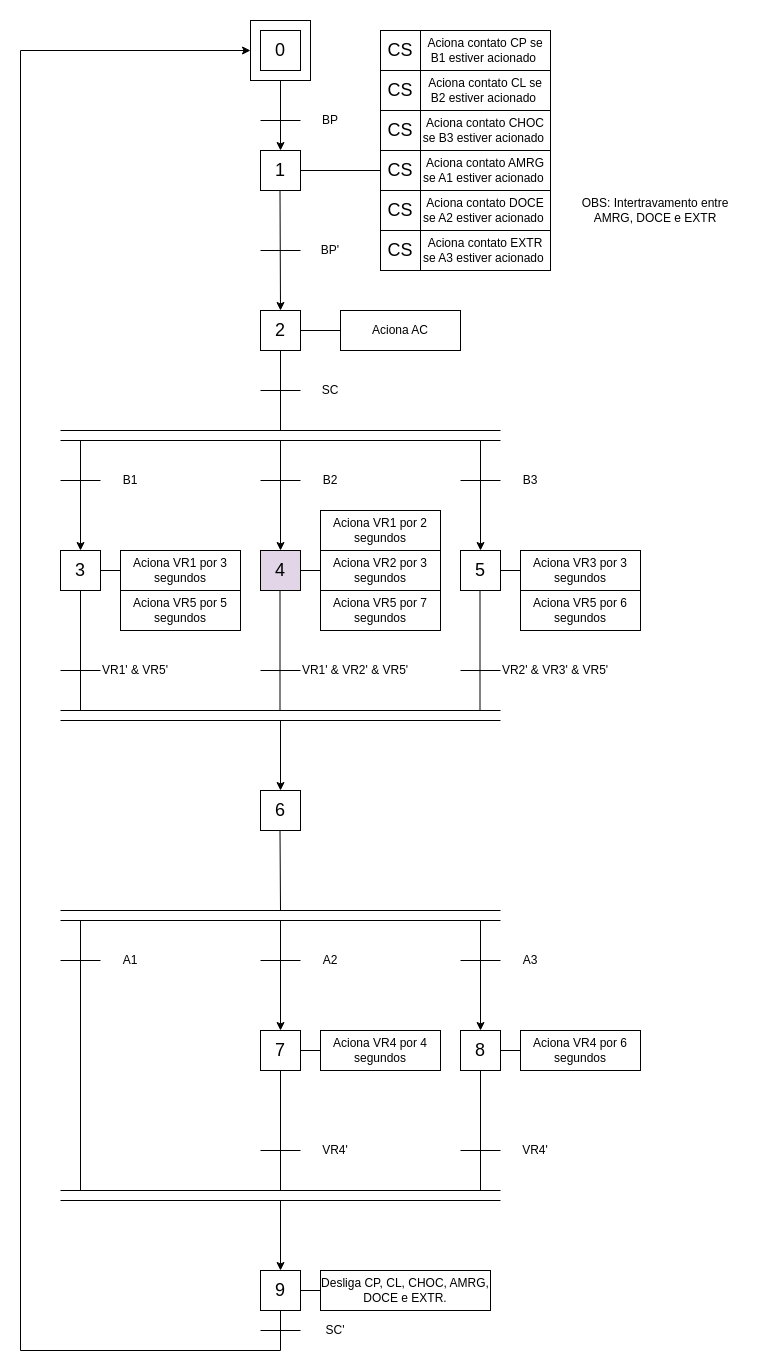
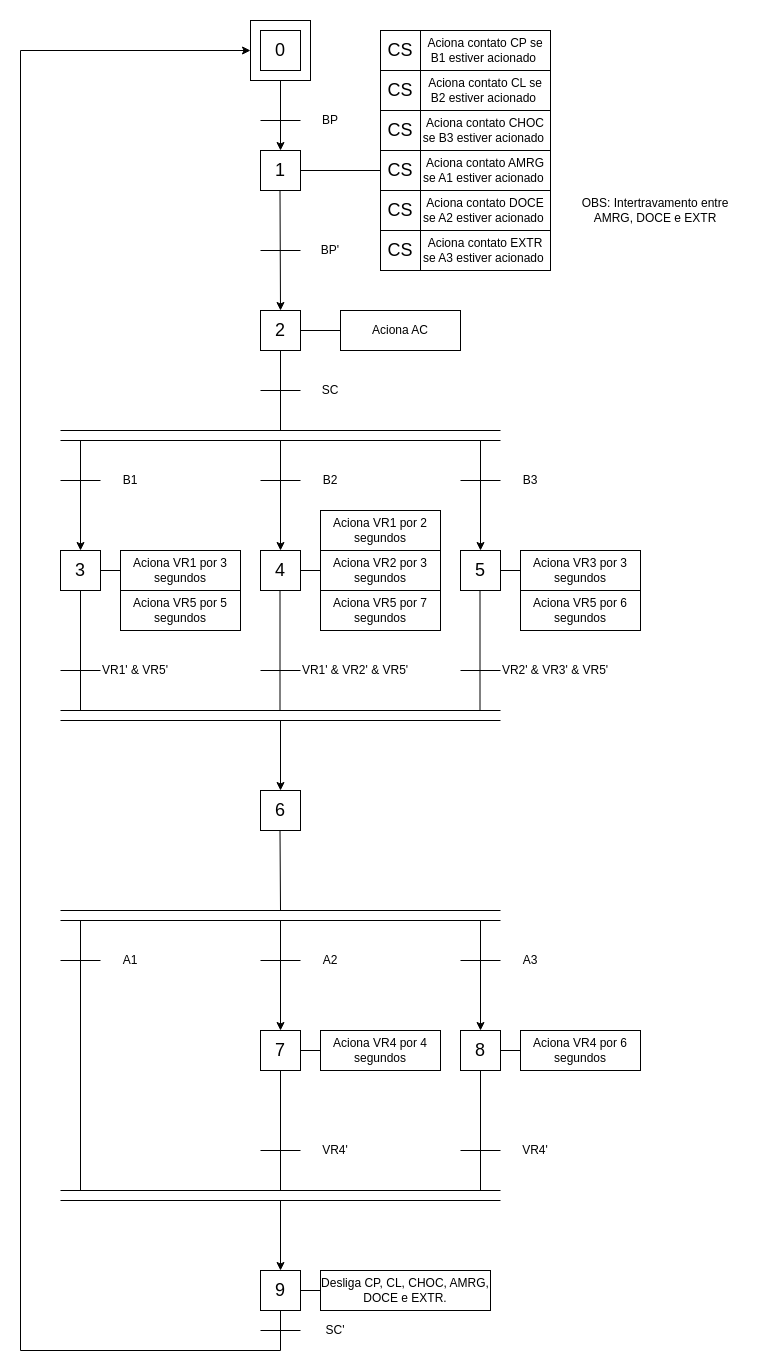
(281, 571) -> (281, 571)
